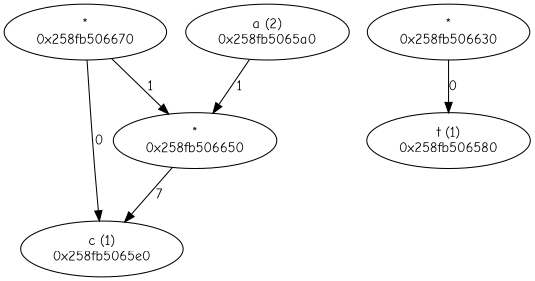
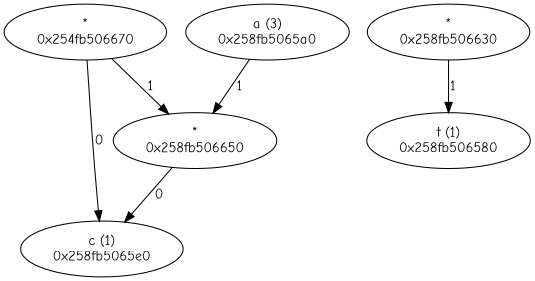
(85, 32) -> (85, 32)
(267, 32) -> (267, 32)
(453, 86) -> (453, 86)
(159, 195) -> (159, 195)
